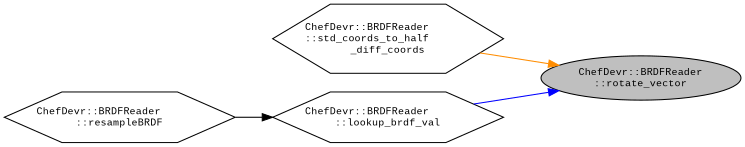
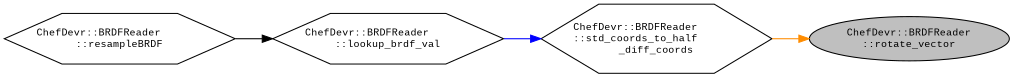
(511, 98) -> (517, 39)
